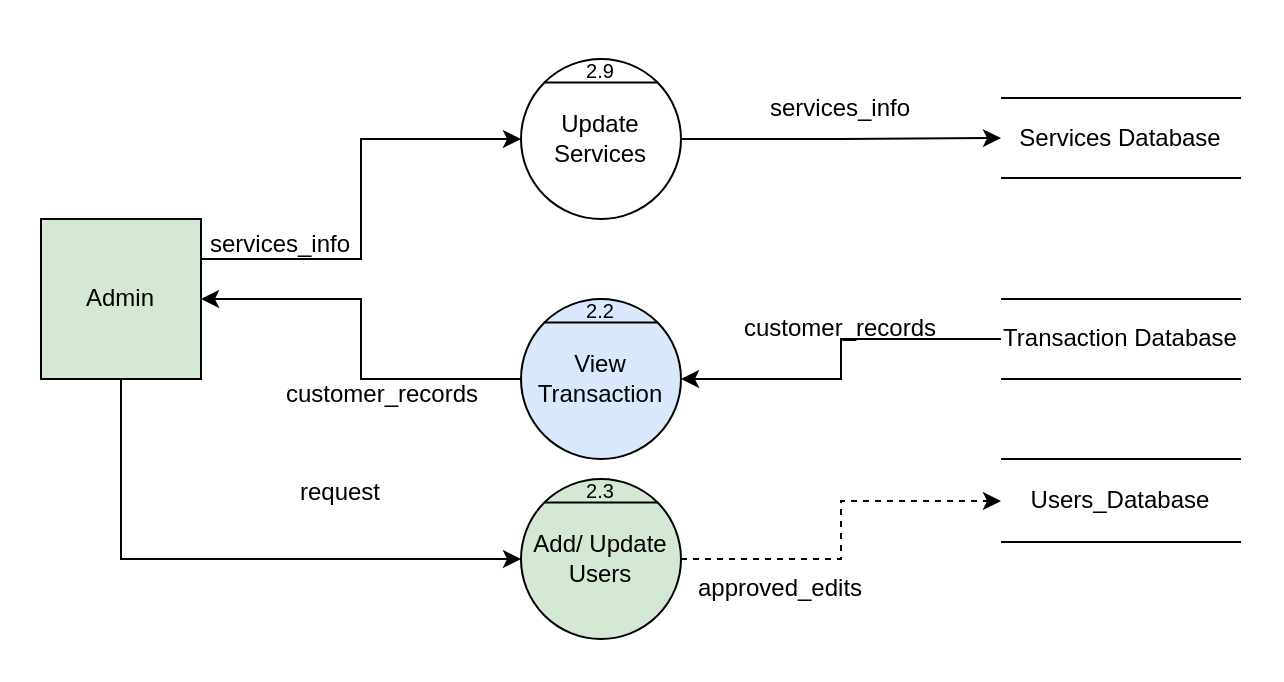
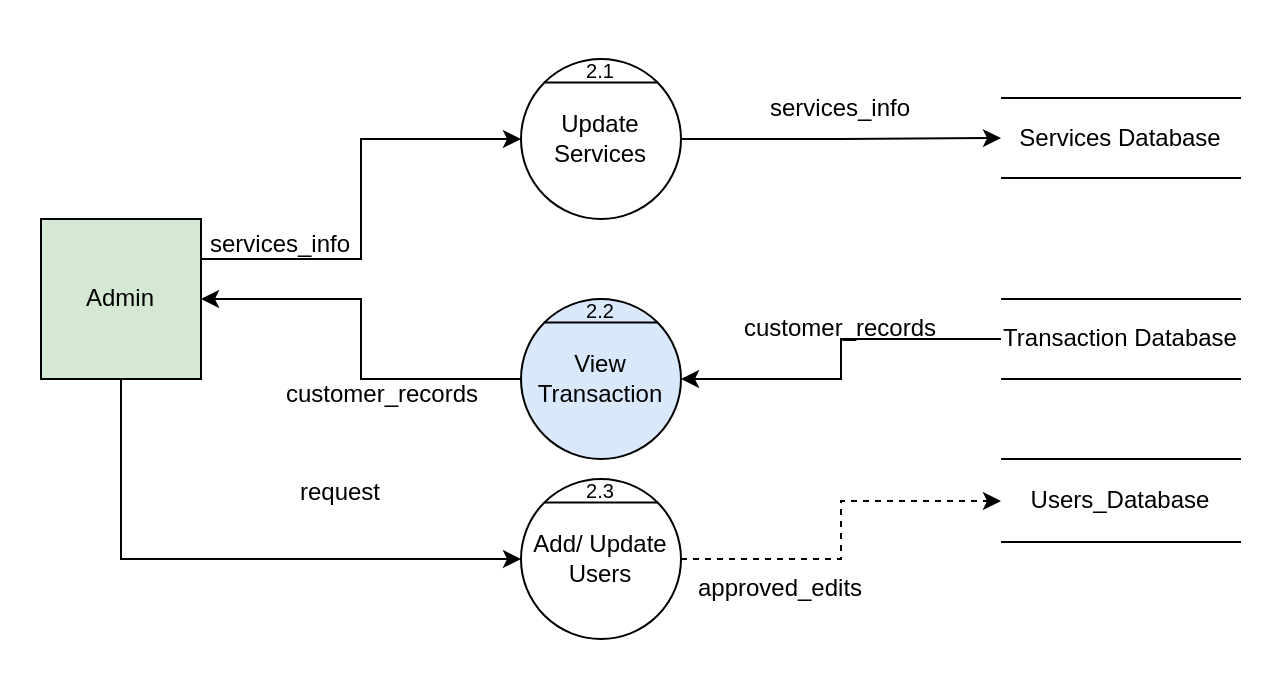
(601, 71) -> (601, 71)
(601, 559) -> (601, 559)
